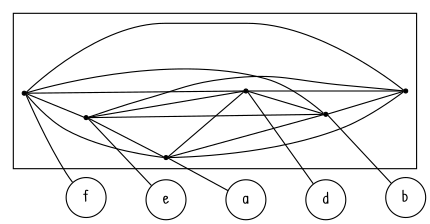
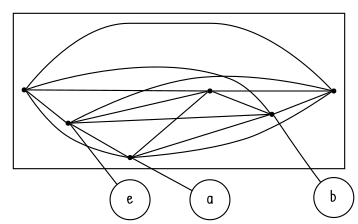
(86, 198) -> none
(326, 200) -> none
